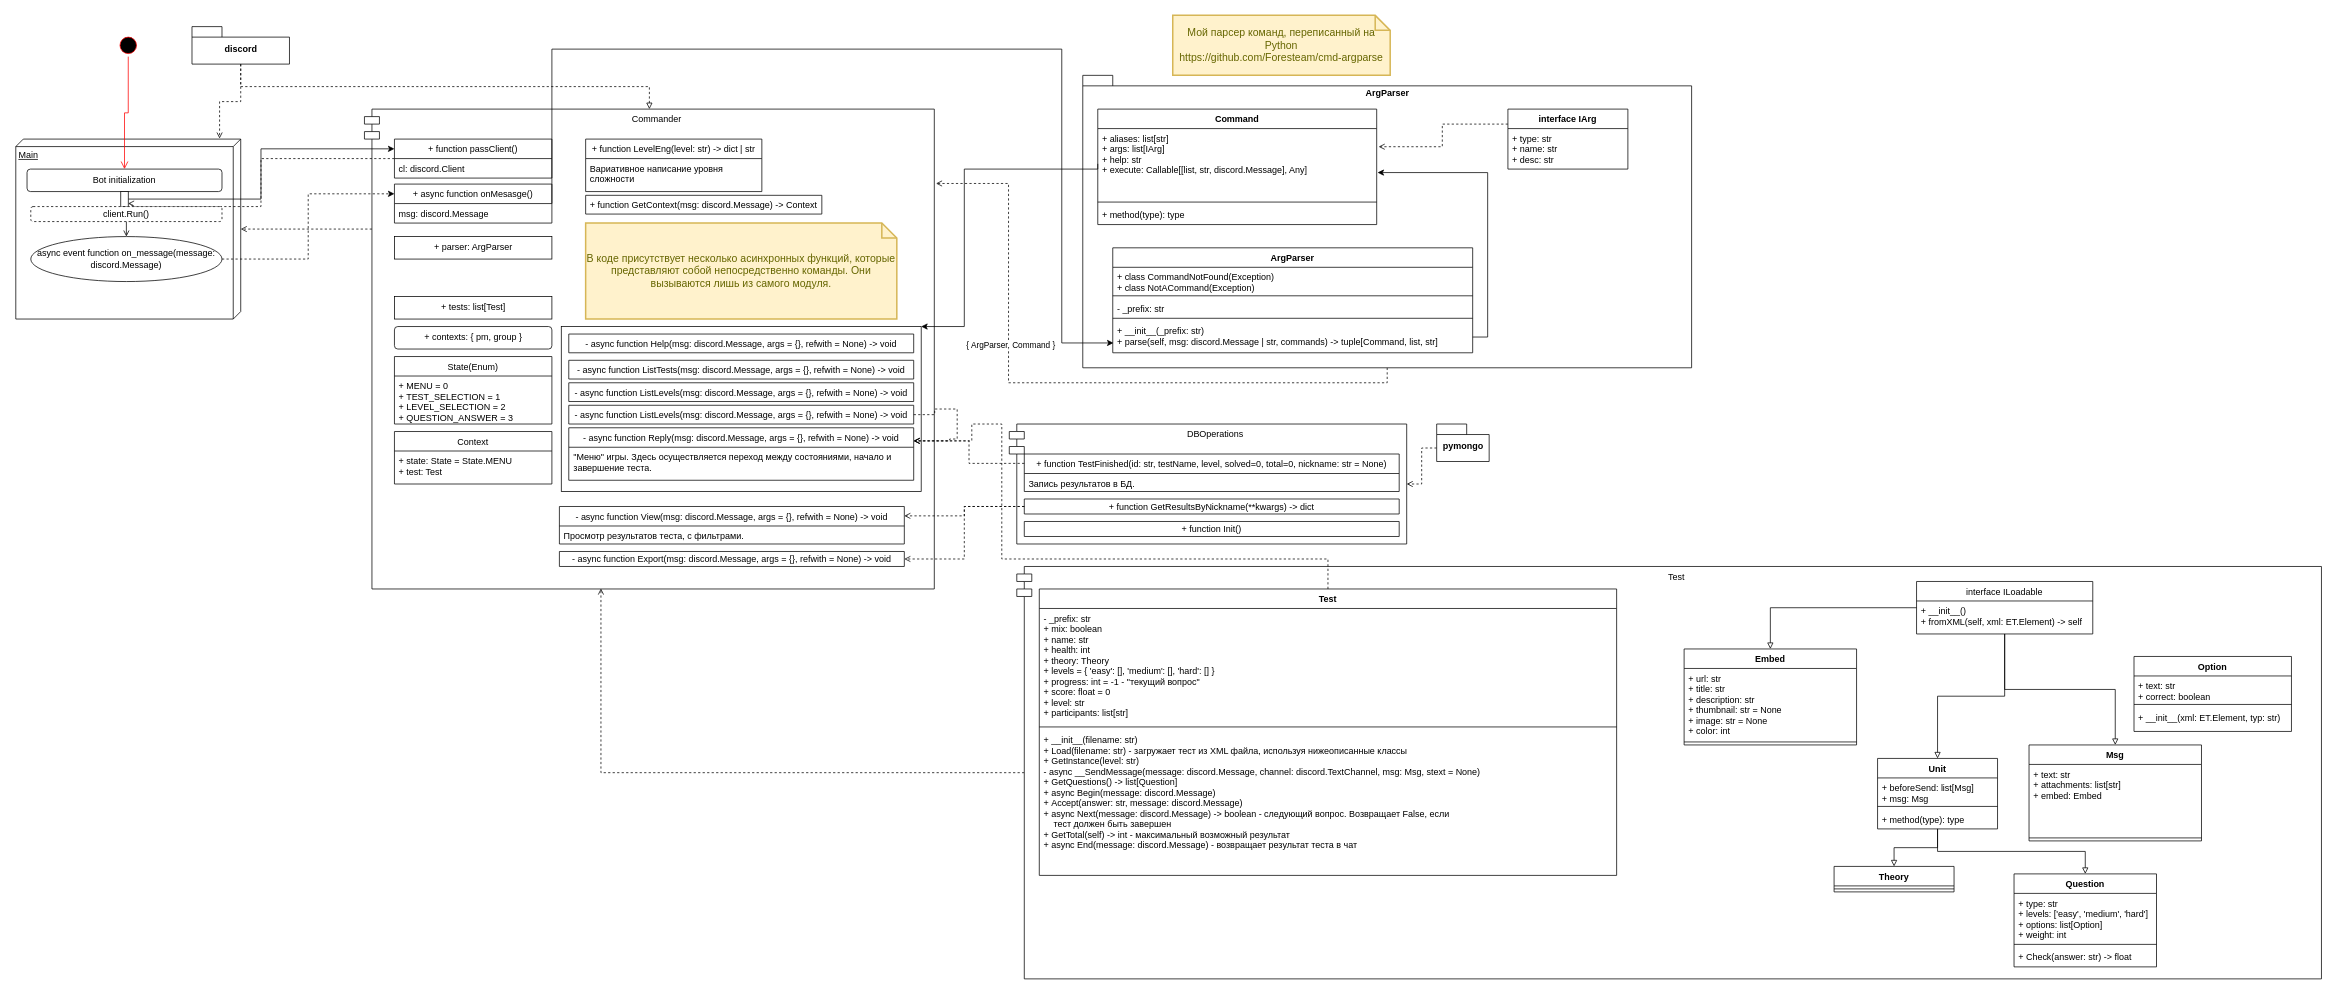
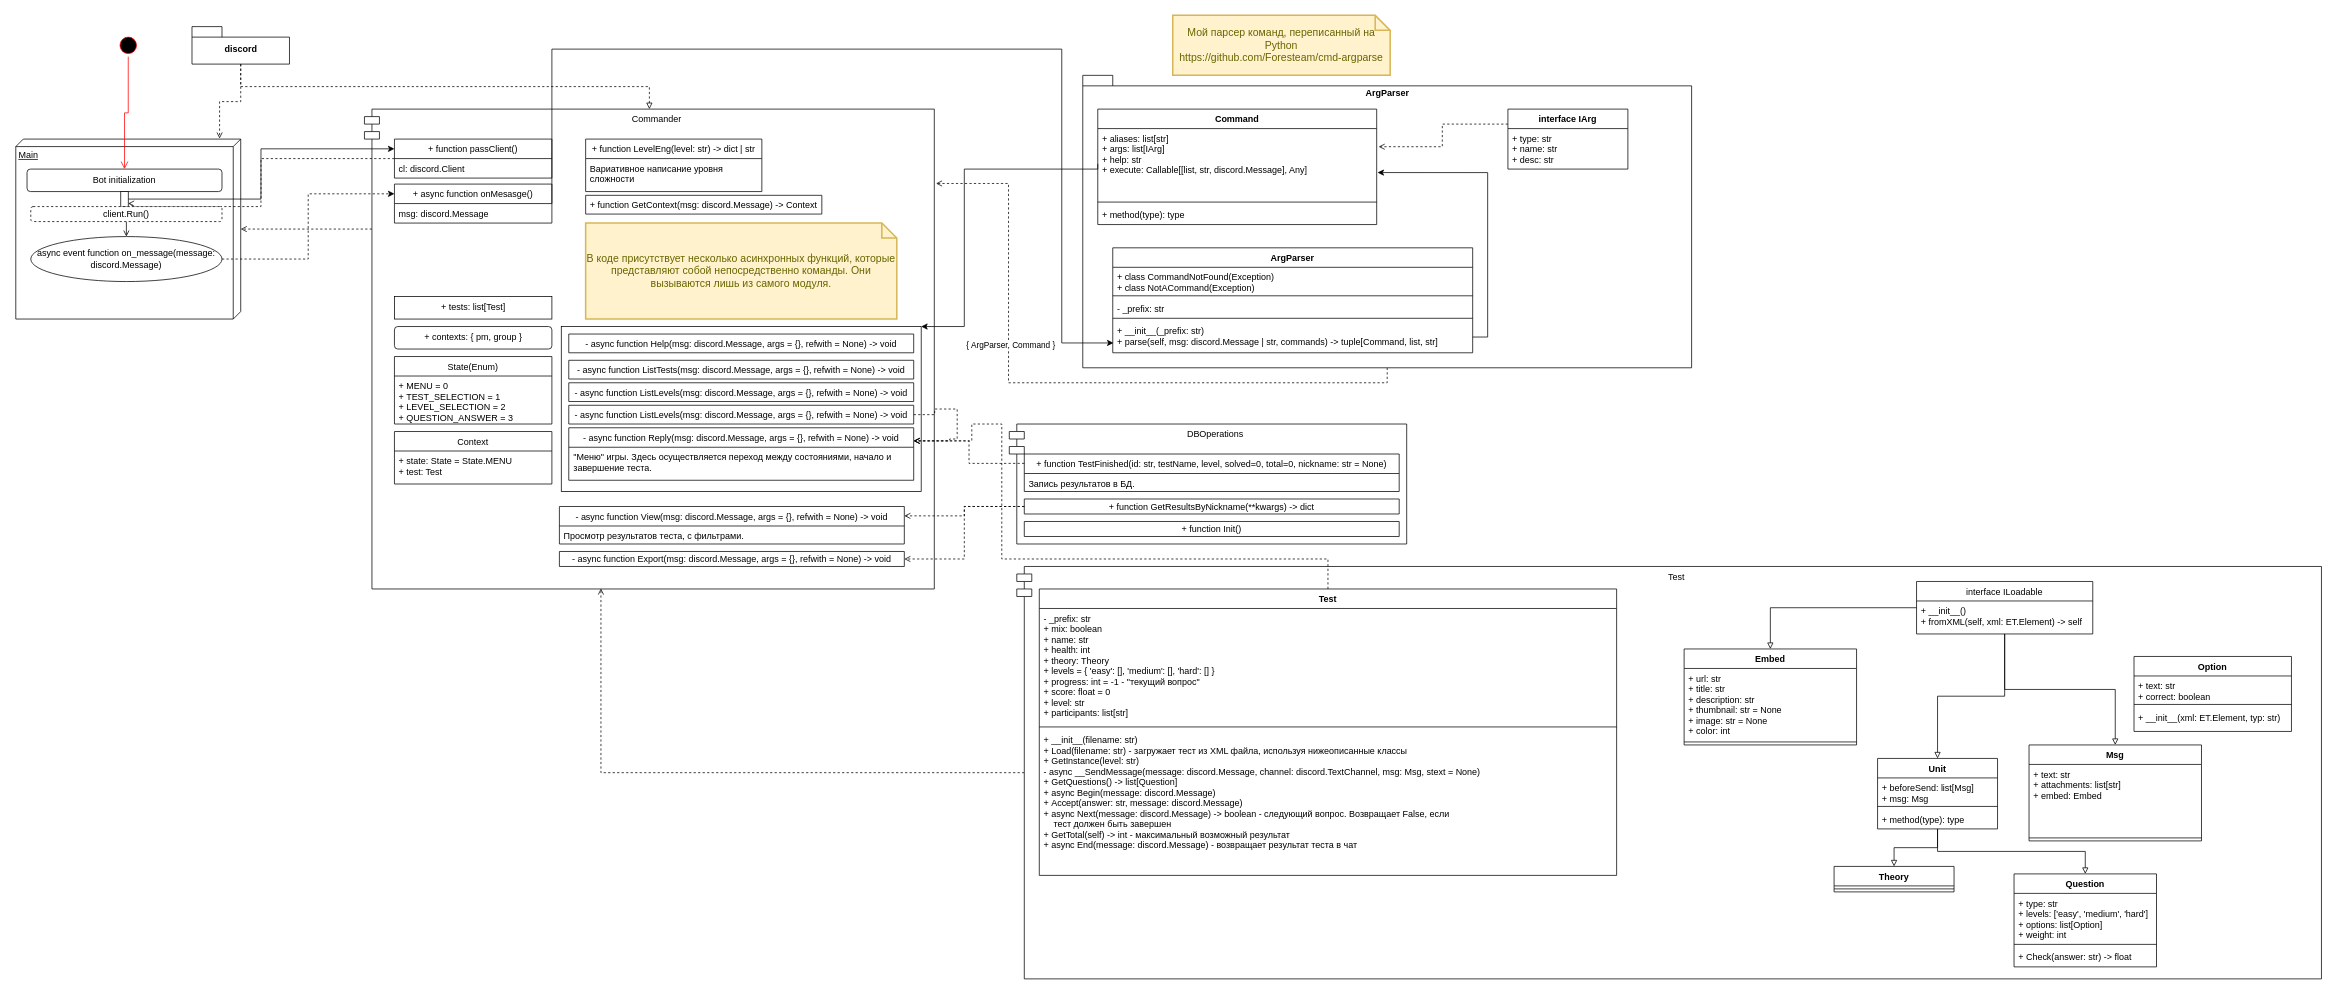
(473, 248) -> none
(1463, 443) -> none
(1422, 471) -> none
